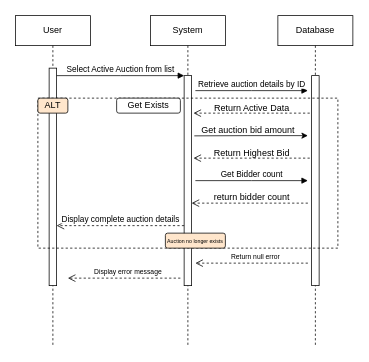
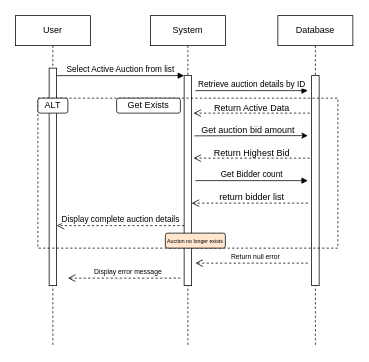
(53, 105) -> (53, 105)
(252, 197) -> (252, 197)
